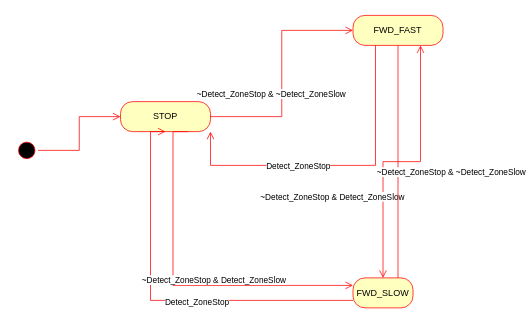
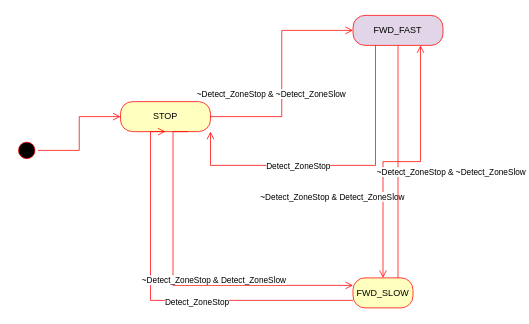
(398, 30) -> (398, 30)
